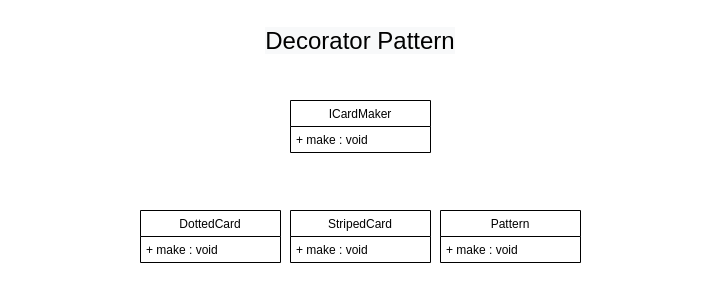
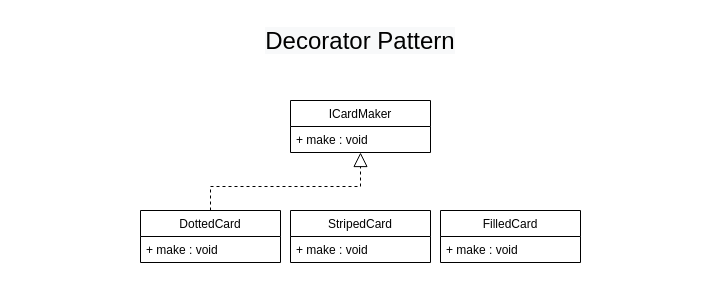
none -> (284, 187)
(510, 224) -> (510, 224)
